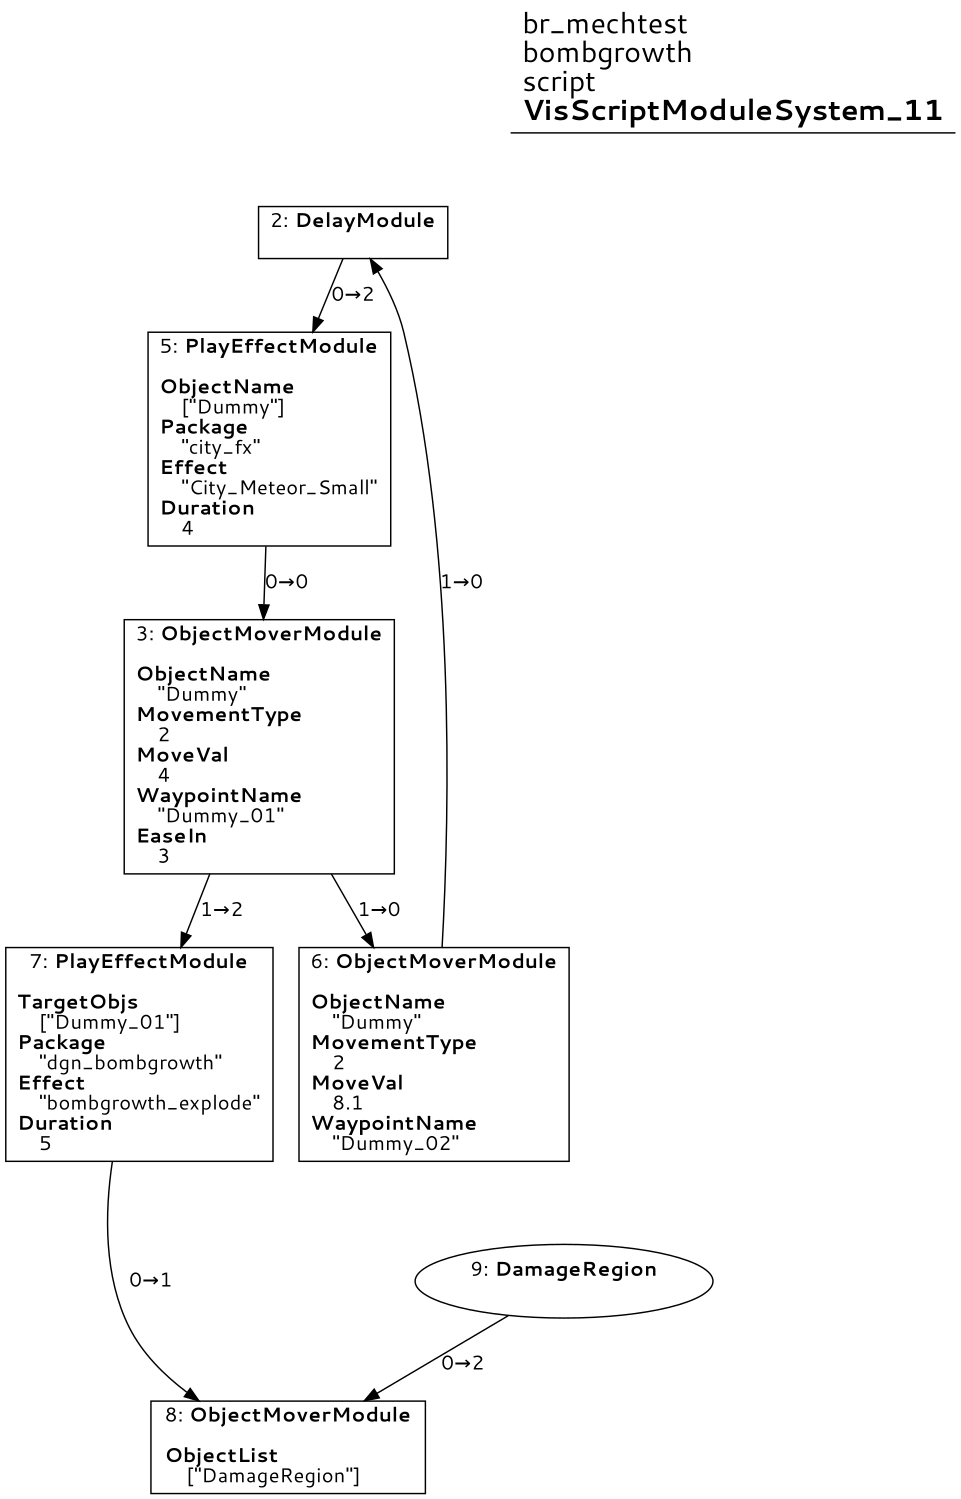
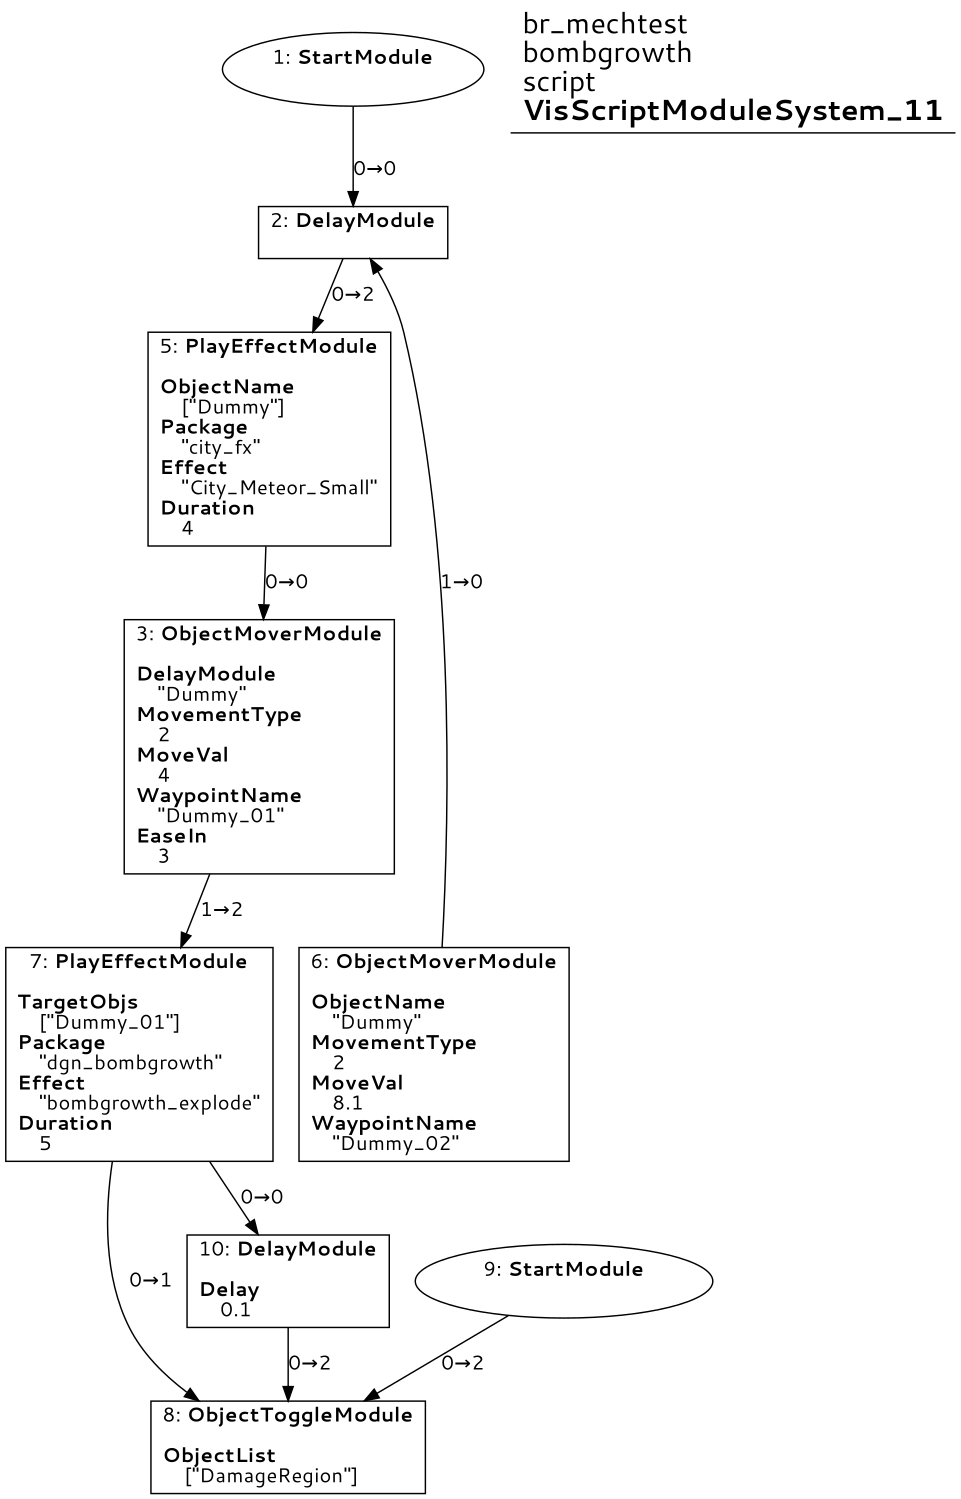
none -> (353, 69)
(204, 675) -> (207, 675)
(349, 904) -> none
(576, 1270) -> (576, 1270)
none -> (288, 1281)
(300, 1416) -> (300, 1416)
